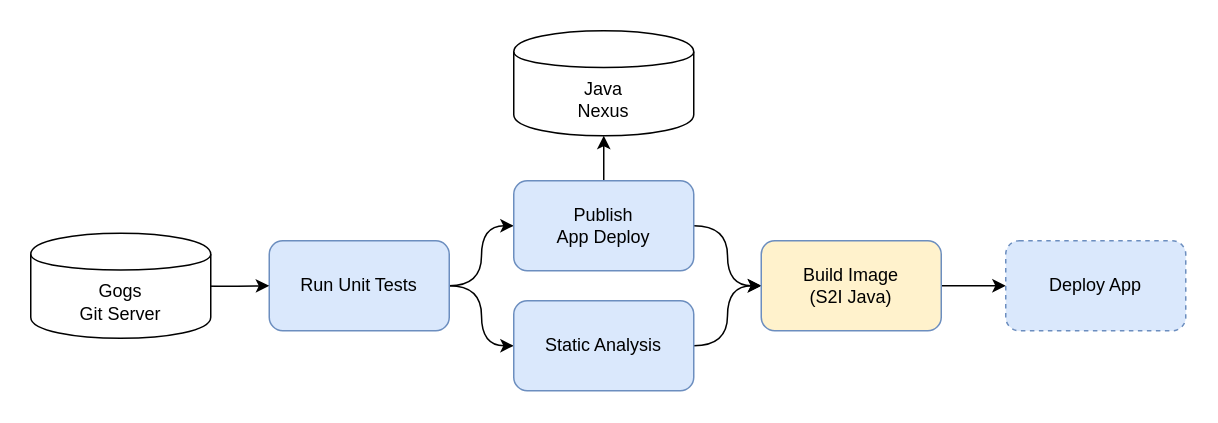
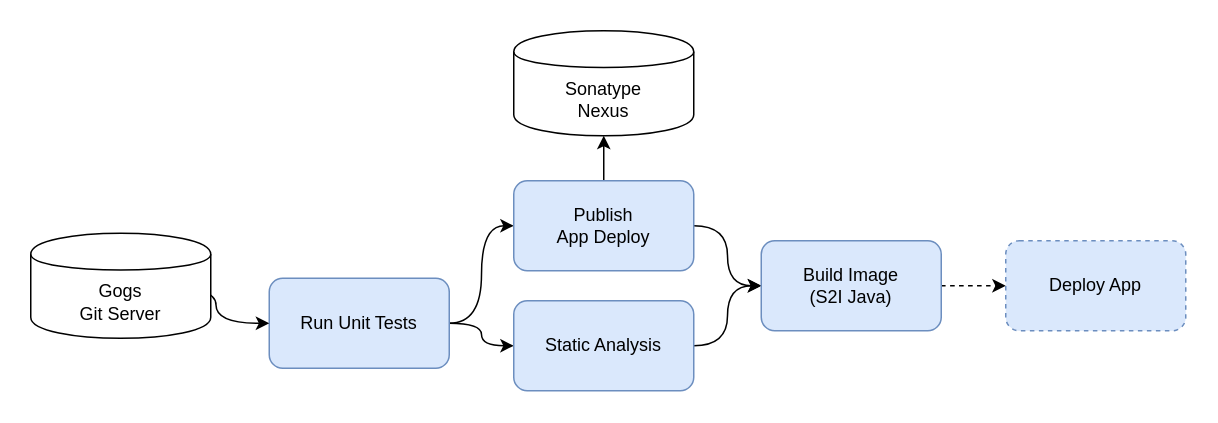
(604, 100) -> (604, 100)
(359, 286) -> (359, 323)
(851, 286) -> (851, 286)
(971, 286) -> (971, 286)
